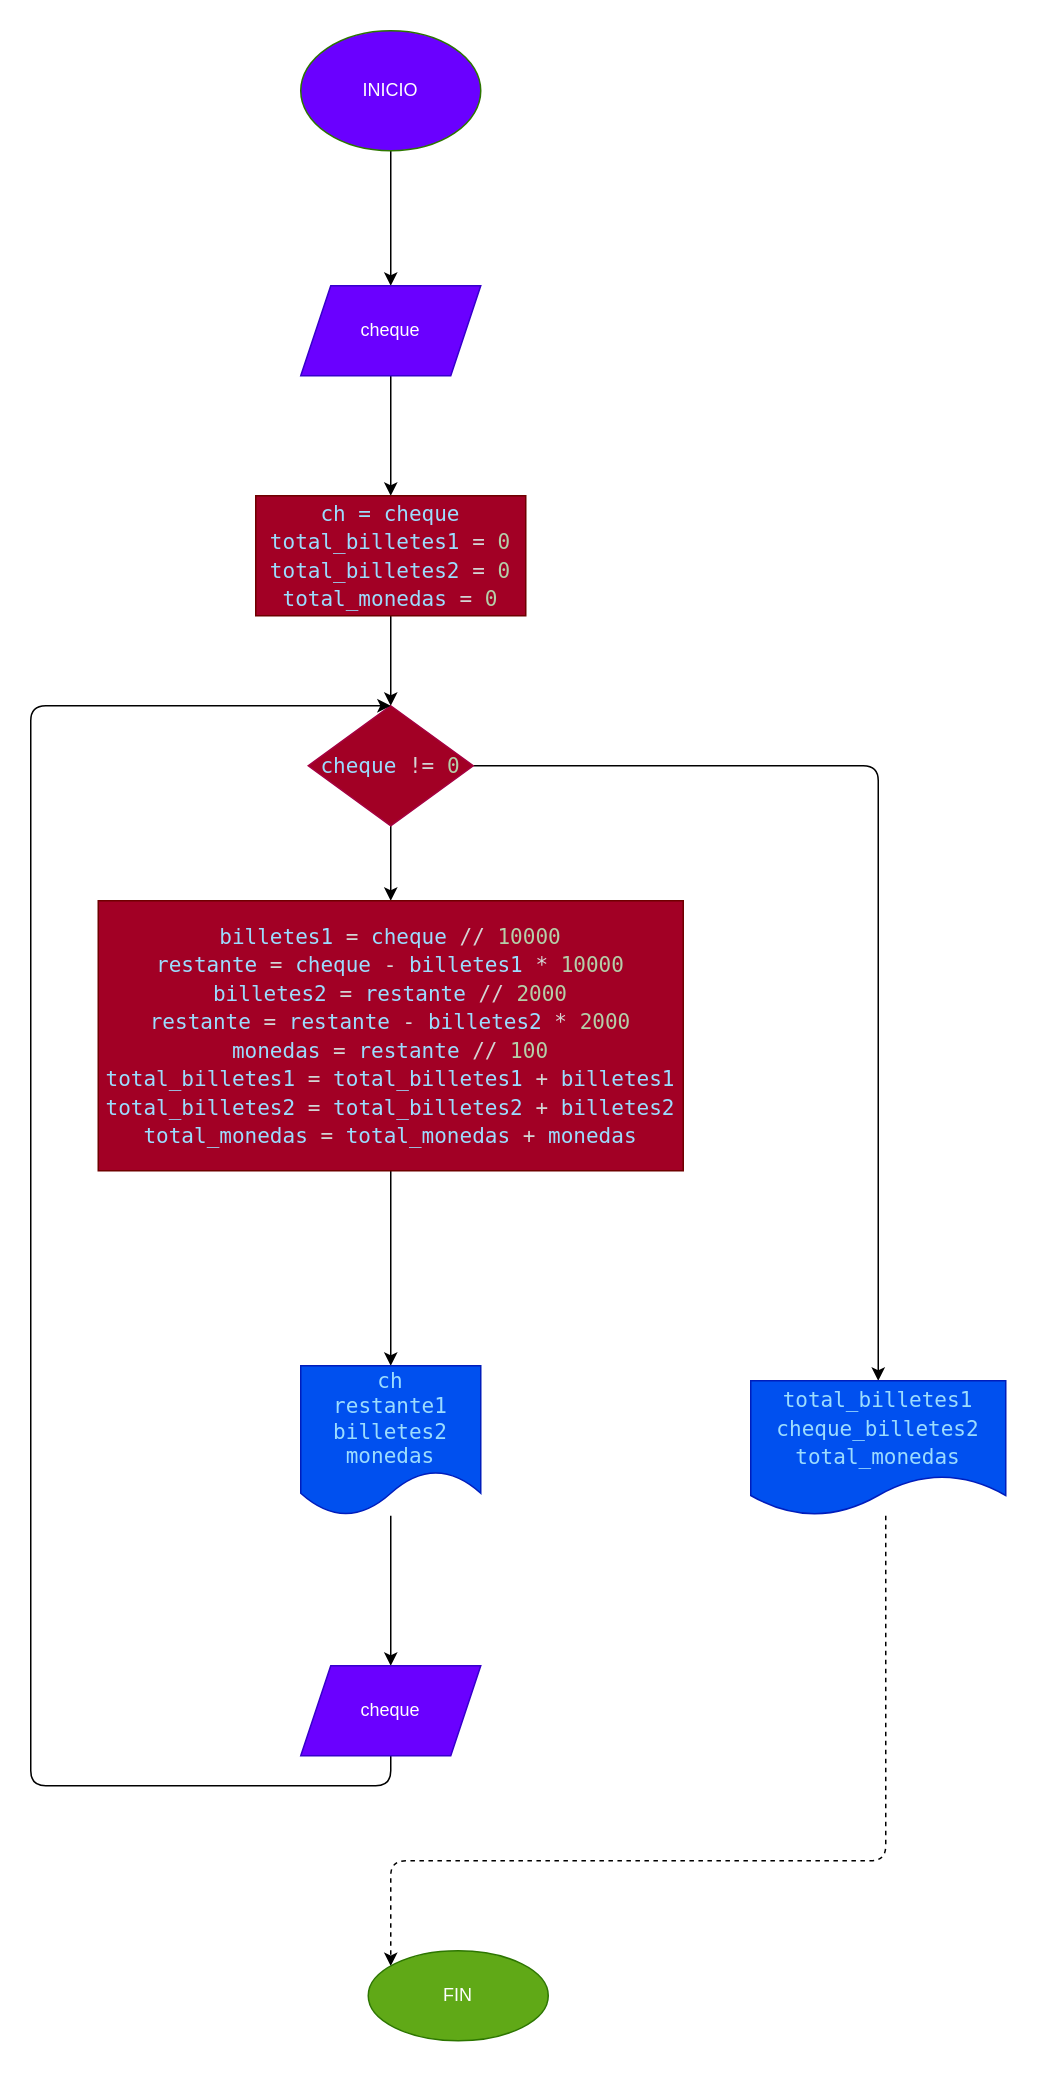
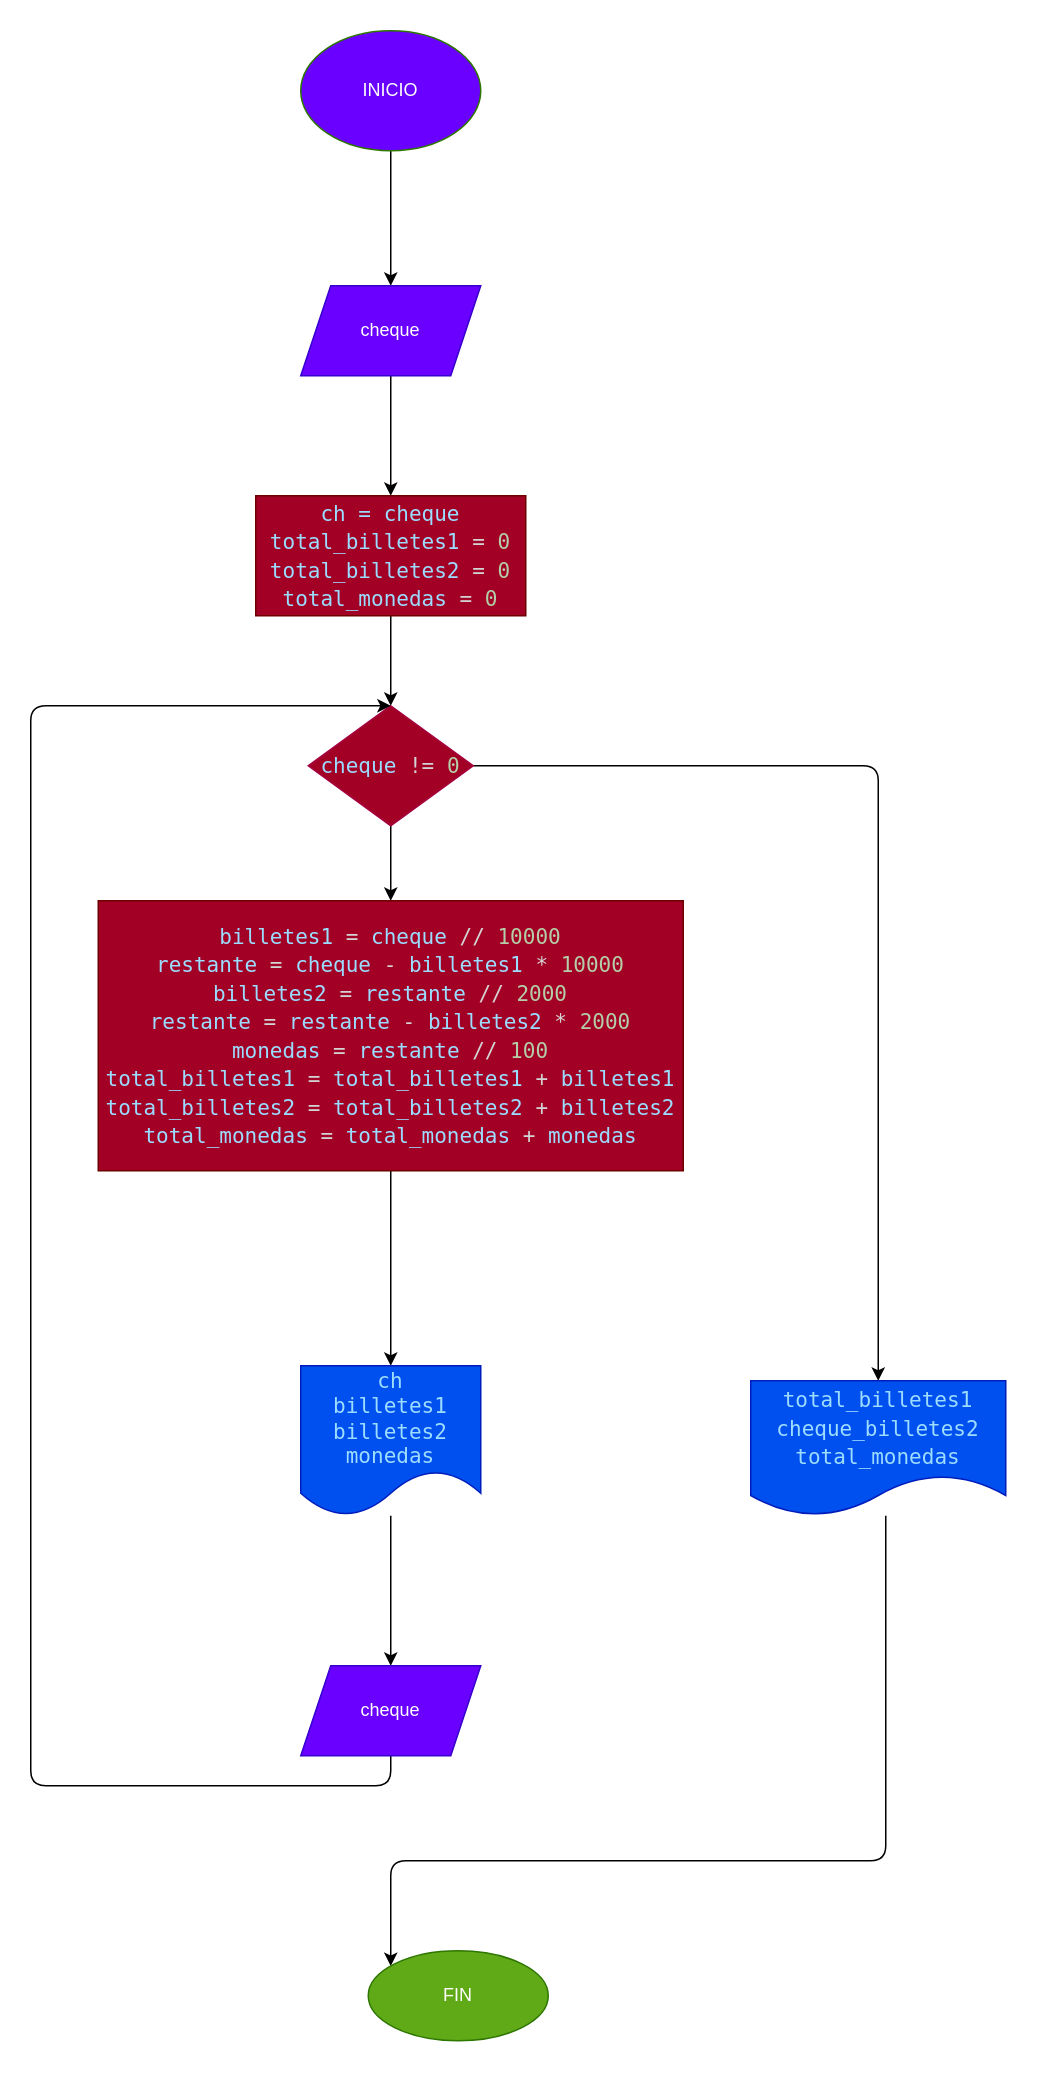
(391, 1418) -> (391, 1418)
(765, 1861) -> (765, 1861)
